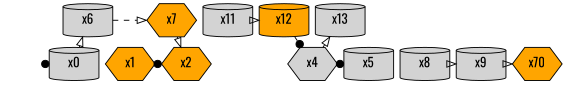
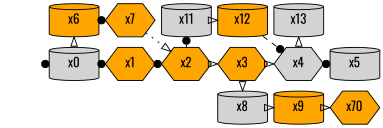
(88, 20) -> (74, 20)
(125, 20) -> (99, 20)
none -> (186, 46)
none -> (99, 64)
none -> (243, 64)
(481, 64) -> (299, 108)
